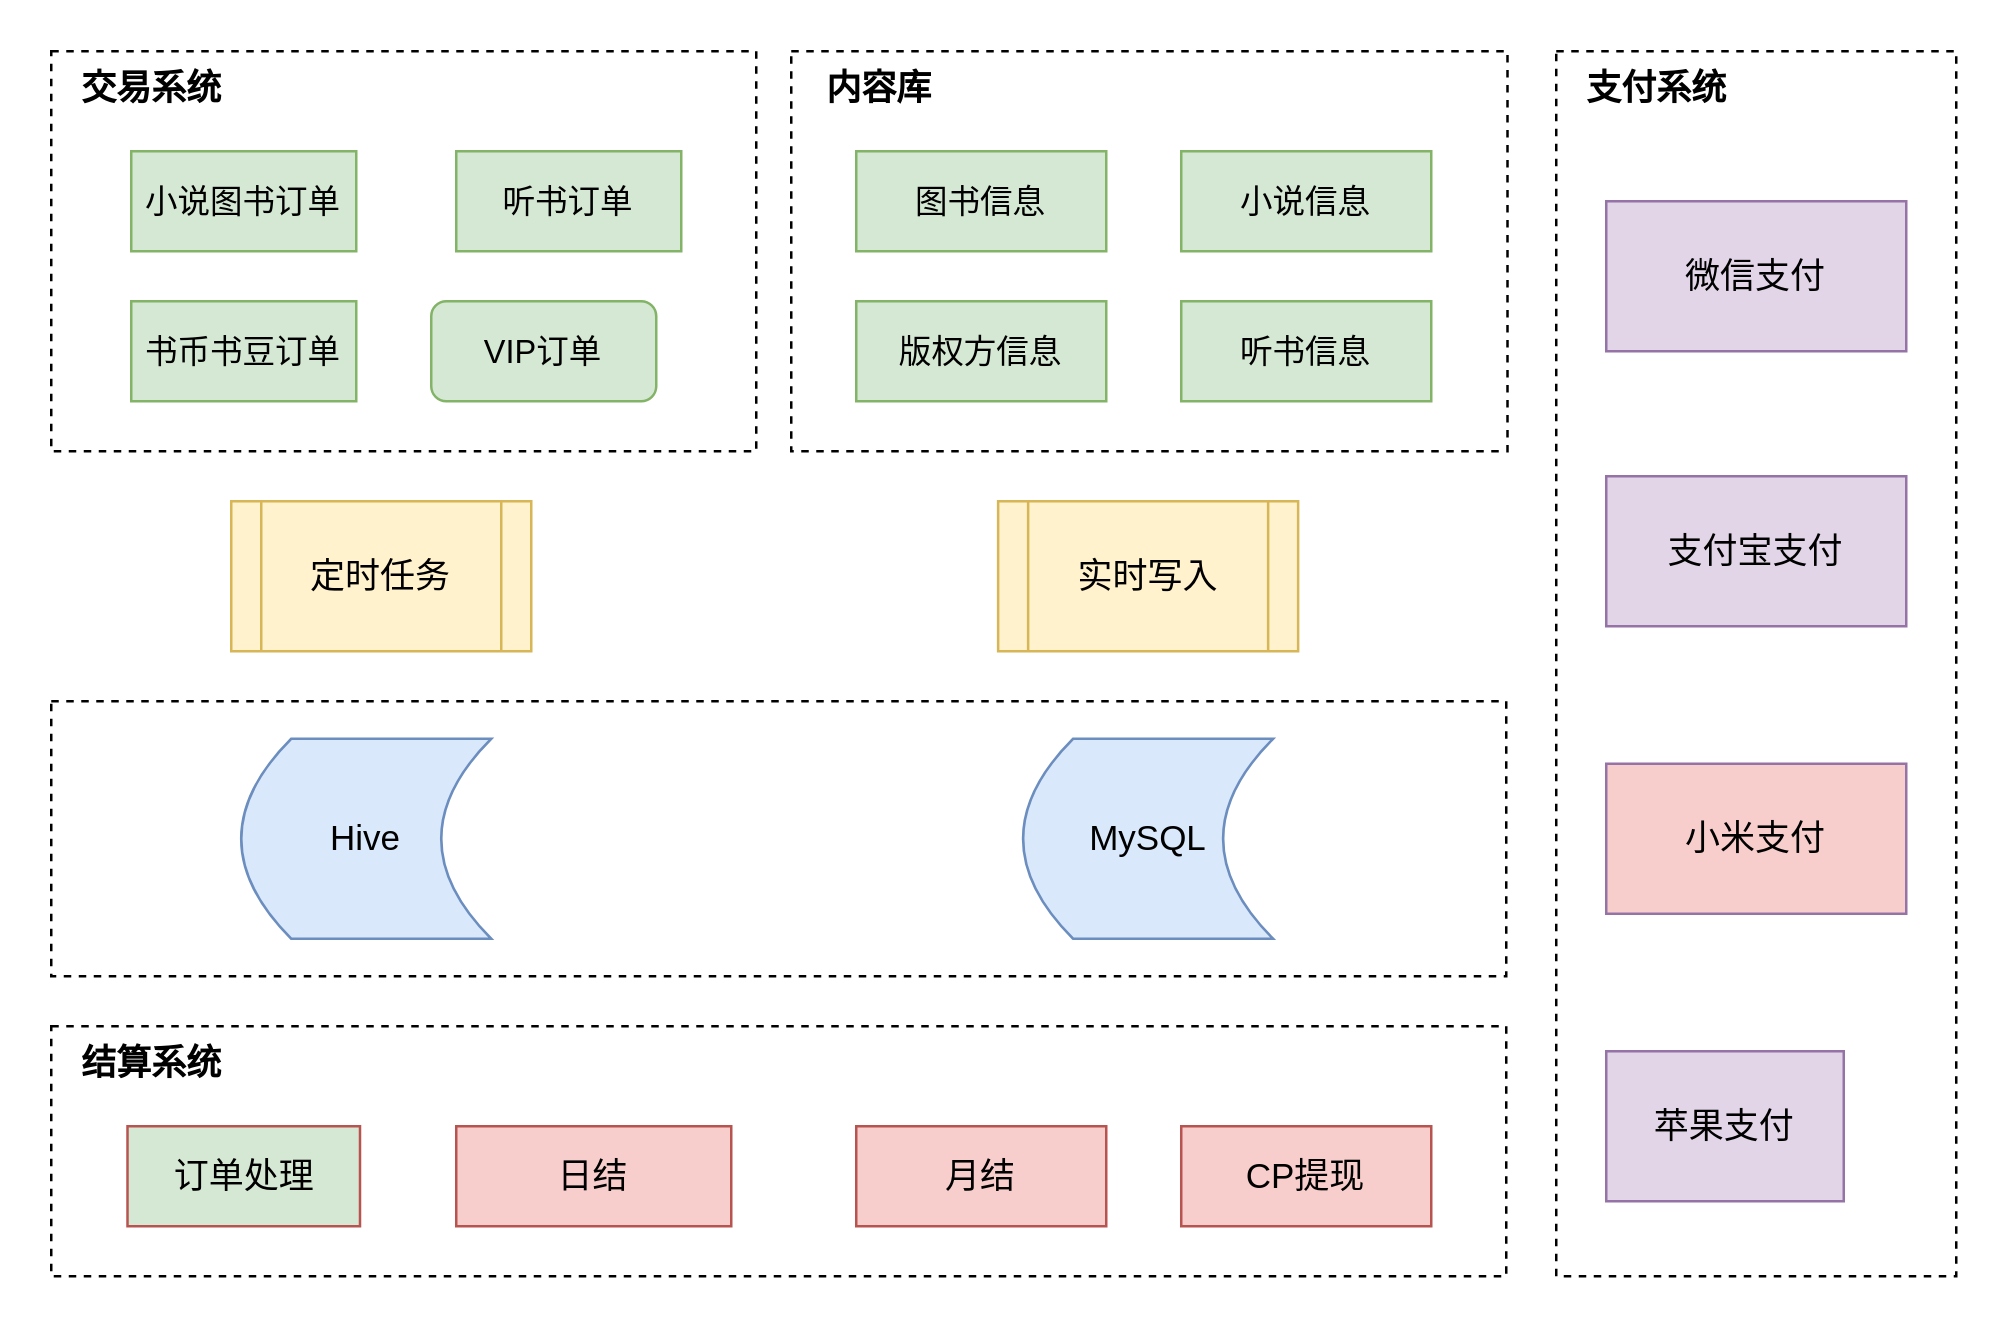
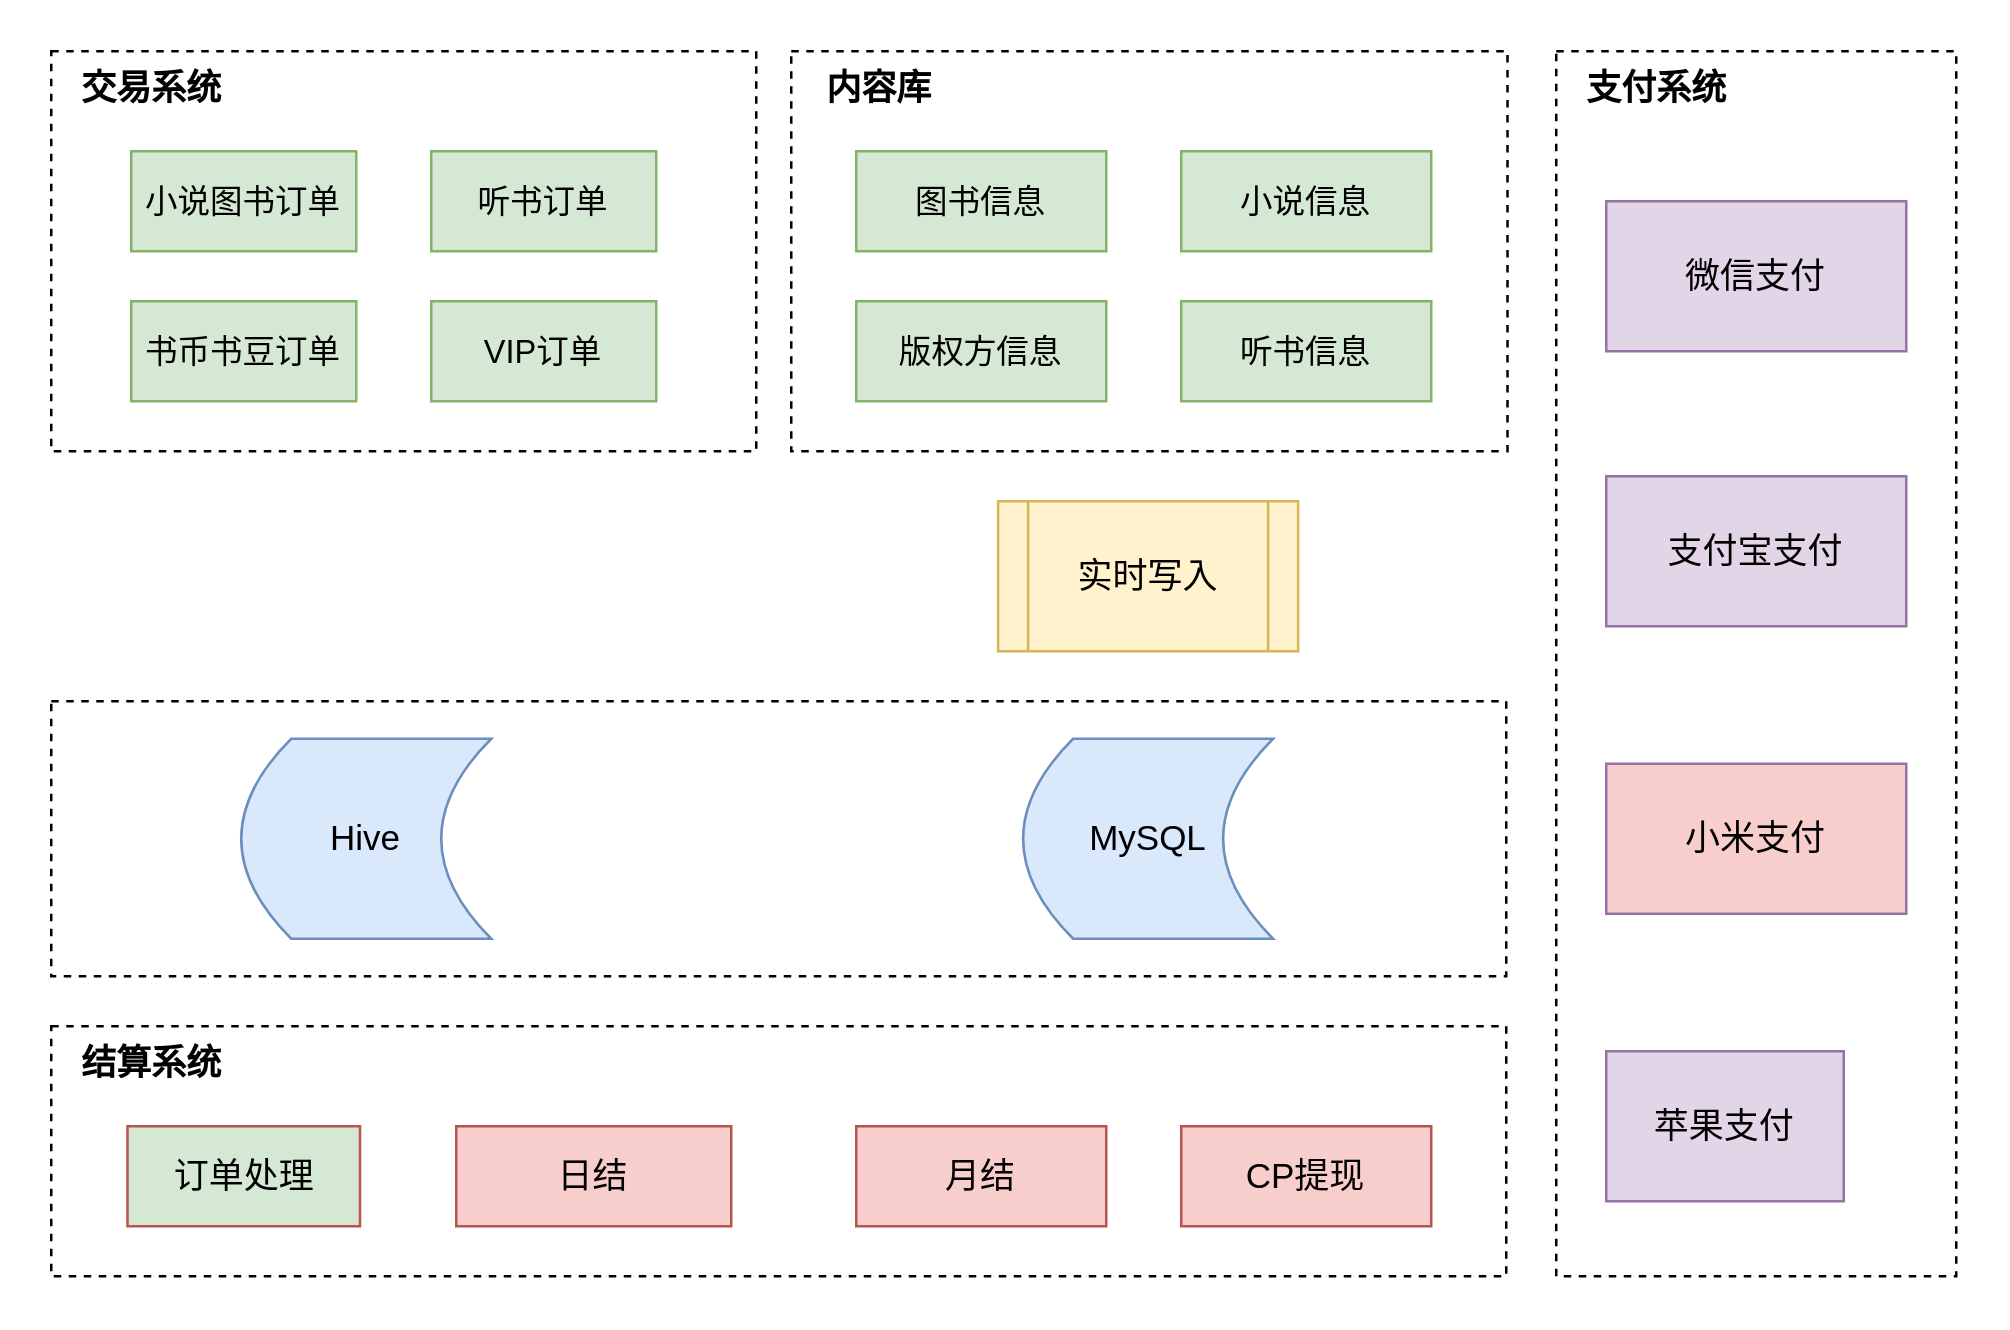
(569, 201) -> (544, 201)
(544, 351) -> (544, 351)
(381, 576) -> none
